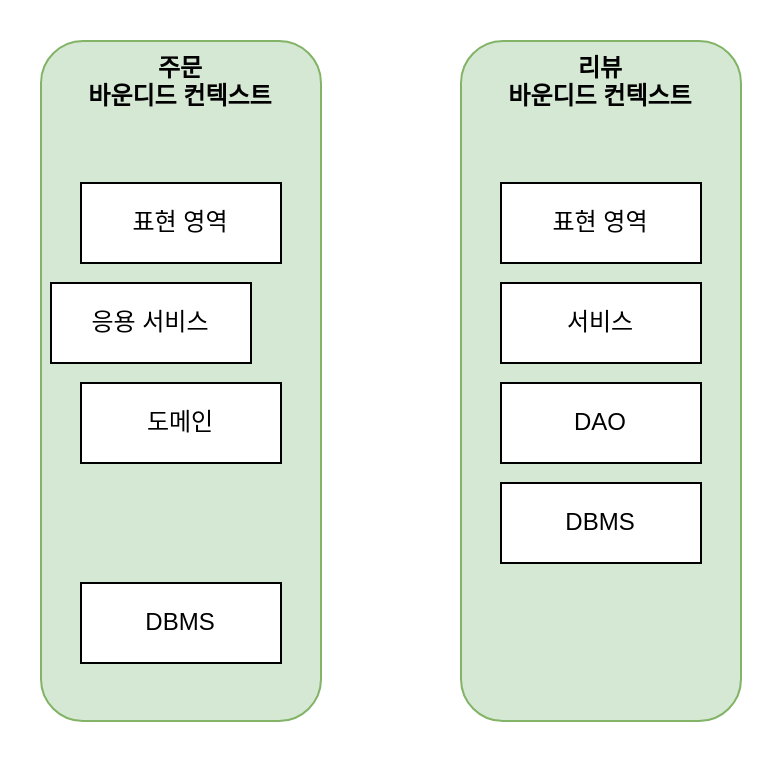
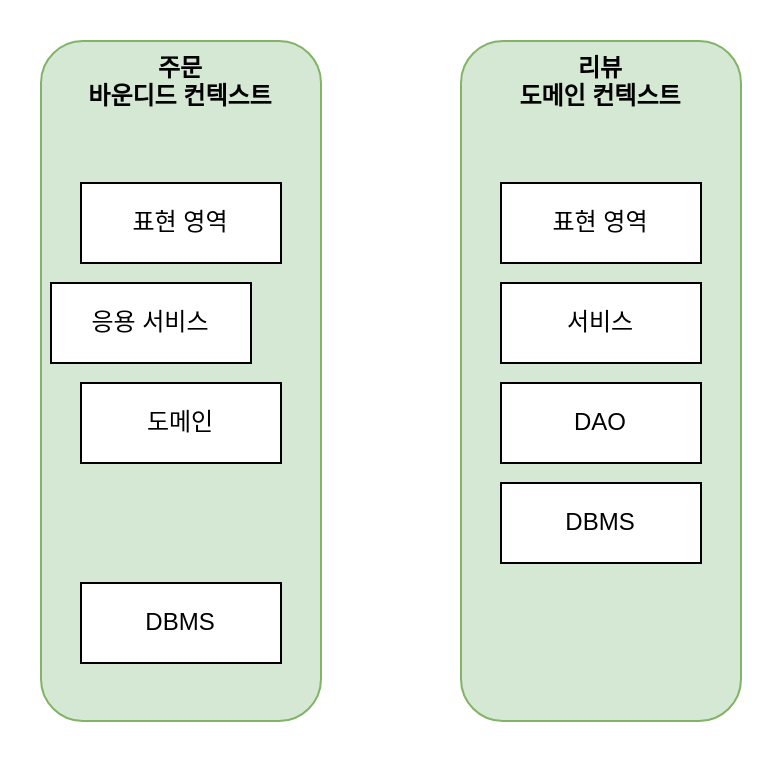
(601, 84) -> (601, 84)
